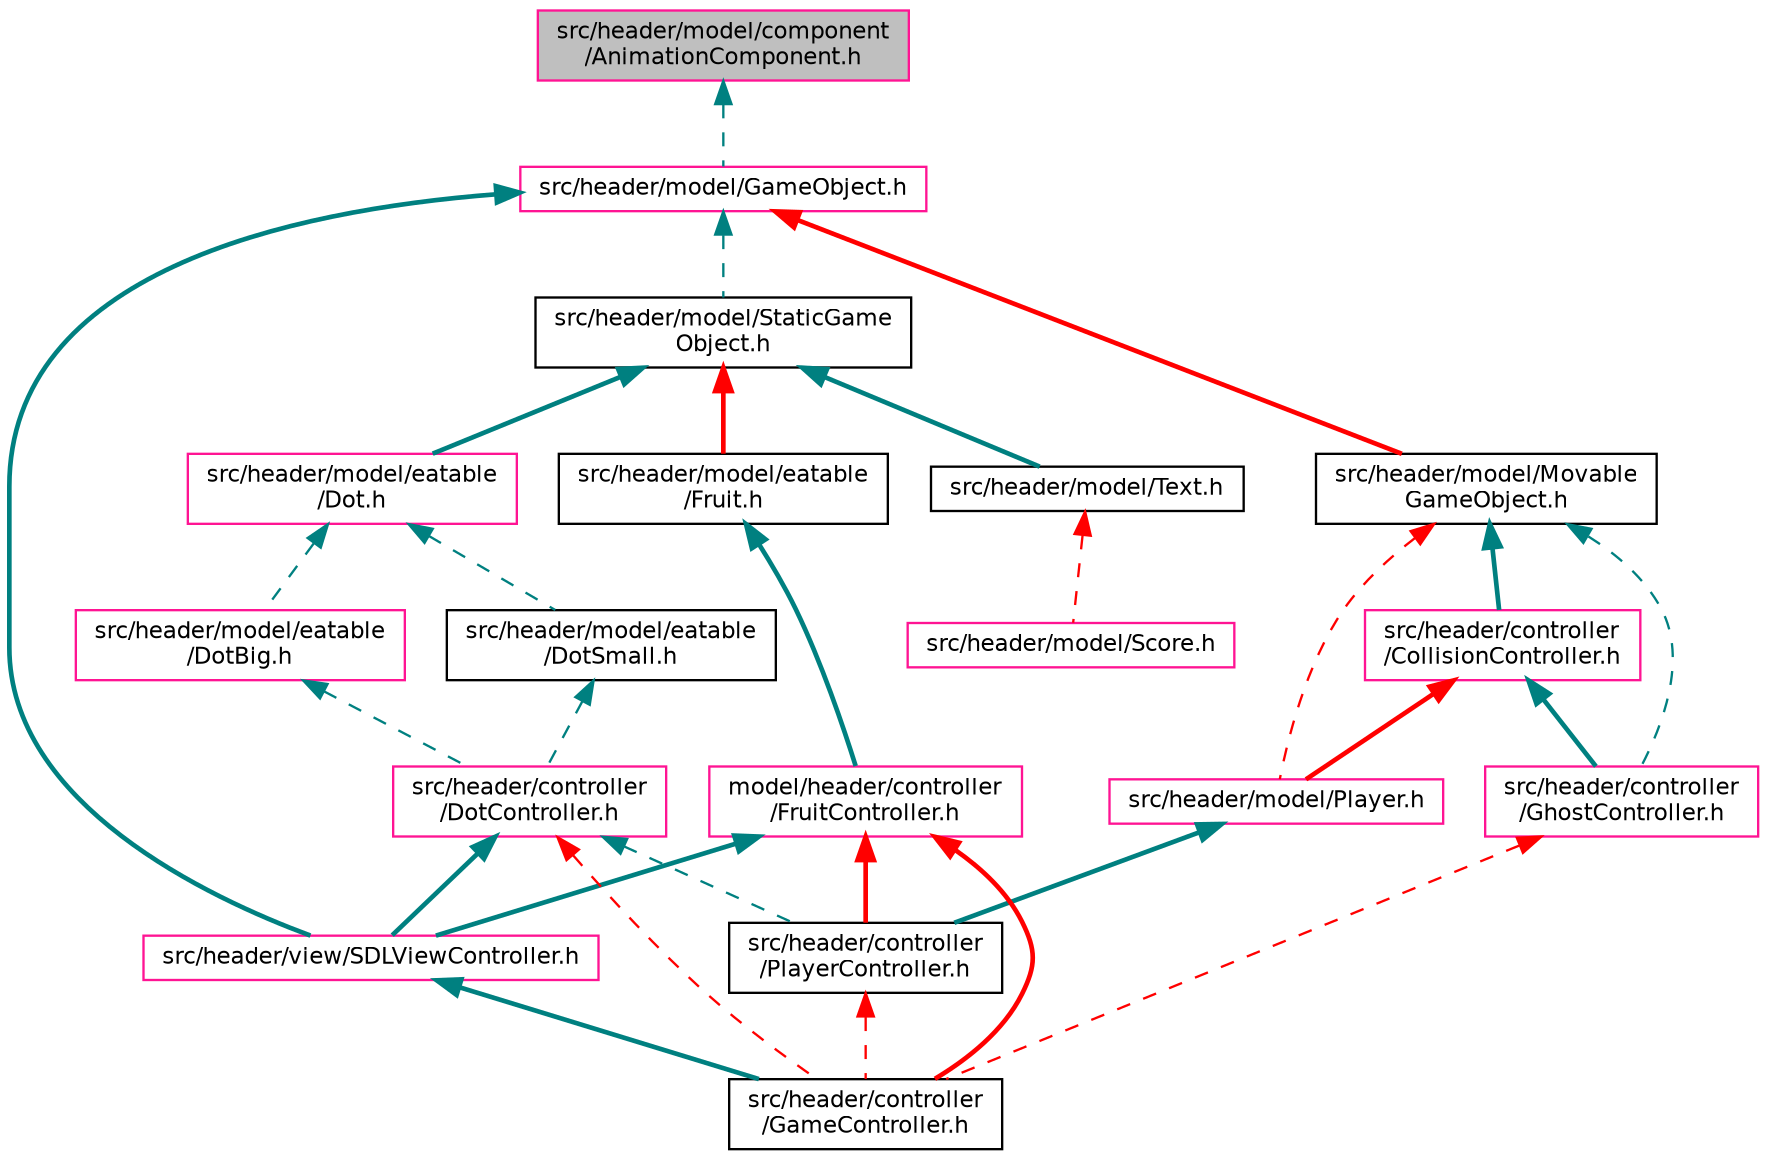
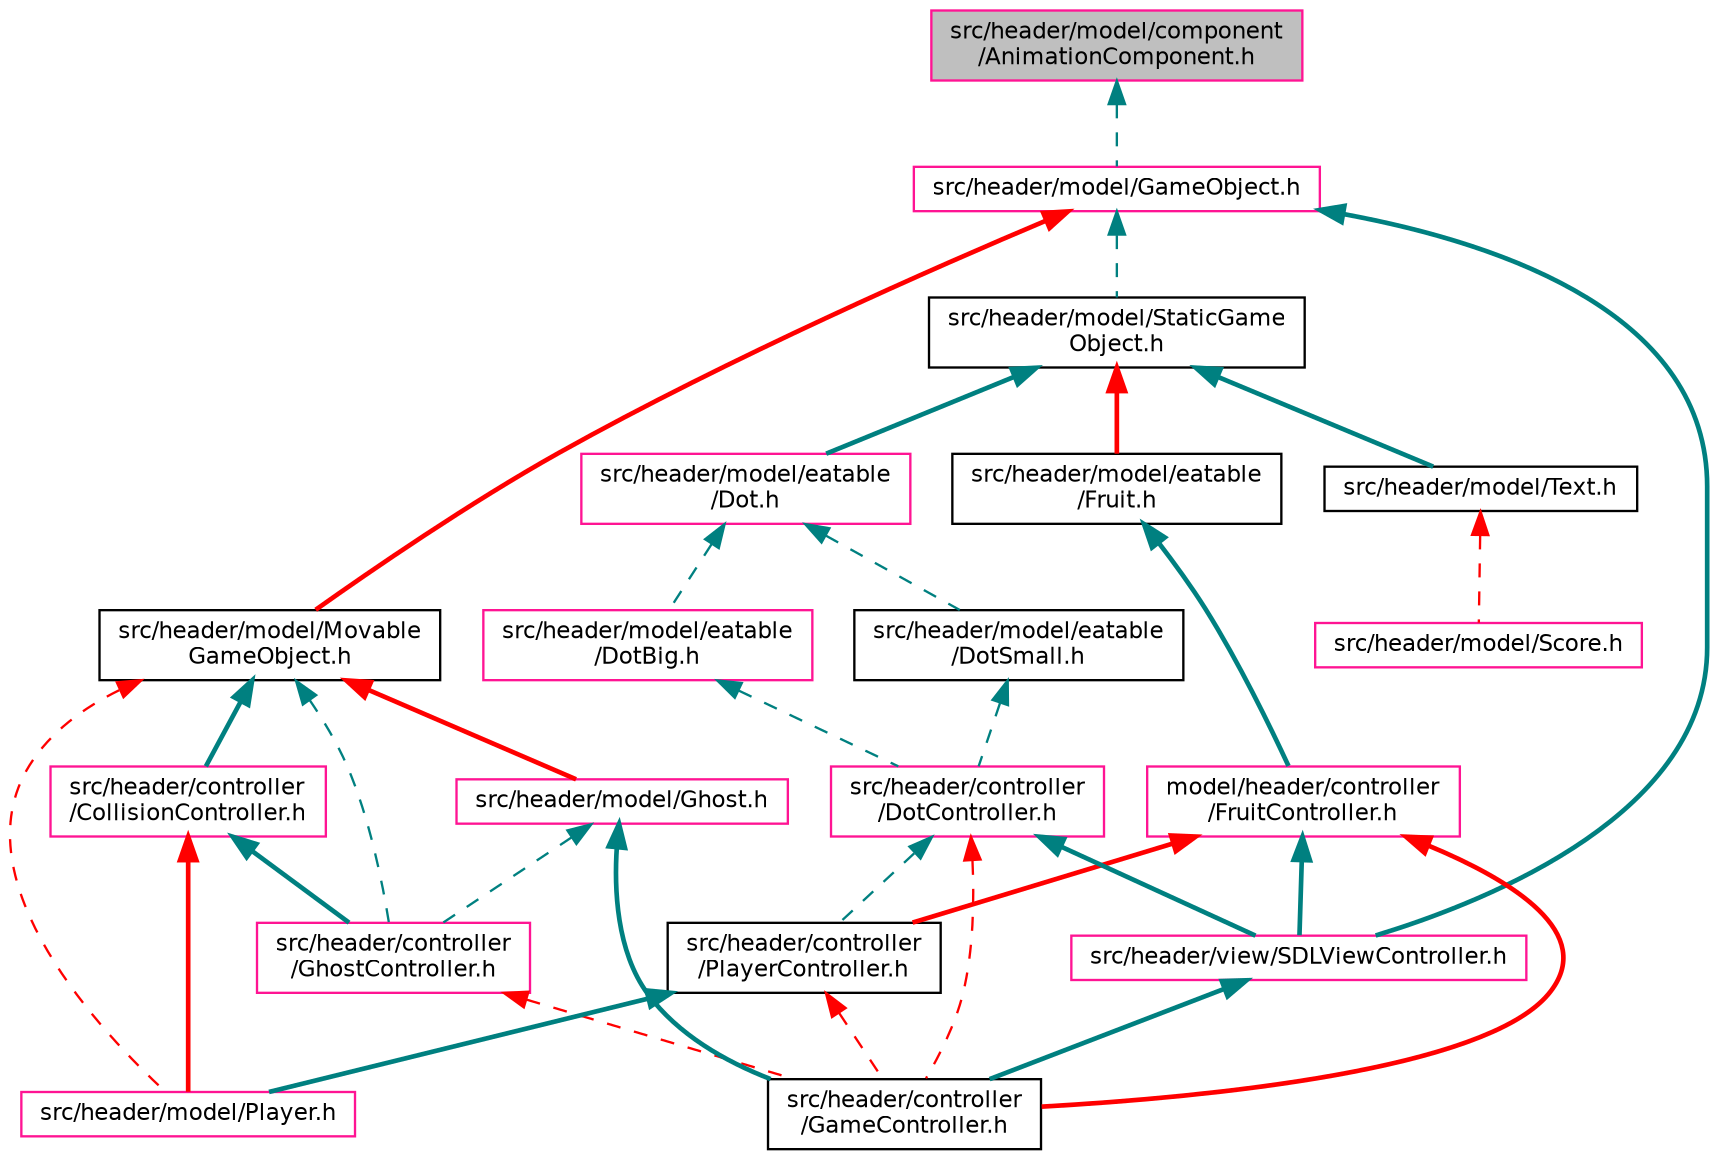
none -> (622, 802)
(1077, 877) -> (459, 1045)
